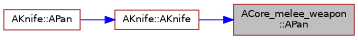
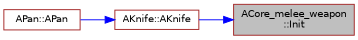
(42, 20) -> (42, 20)
(294, 20) -> (294, 20)
